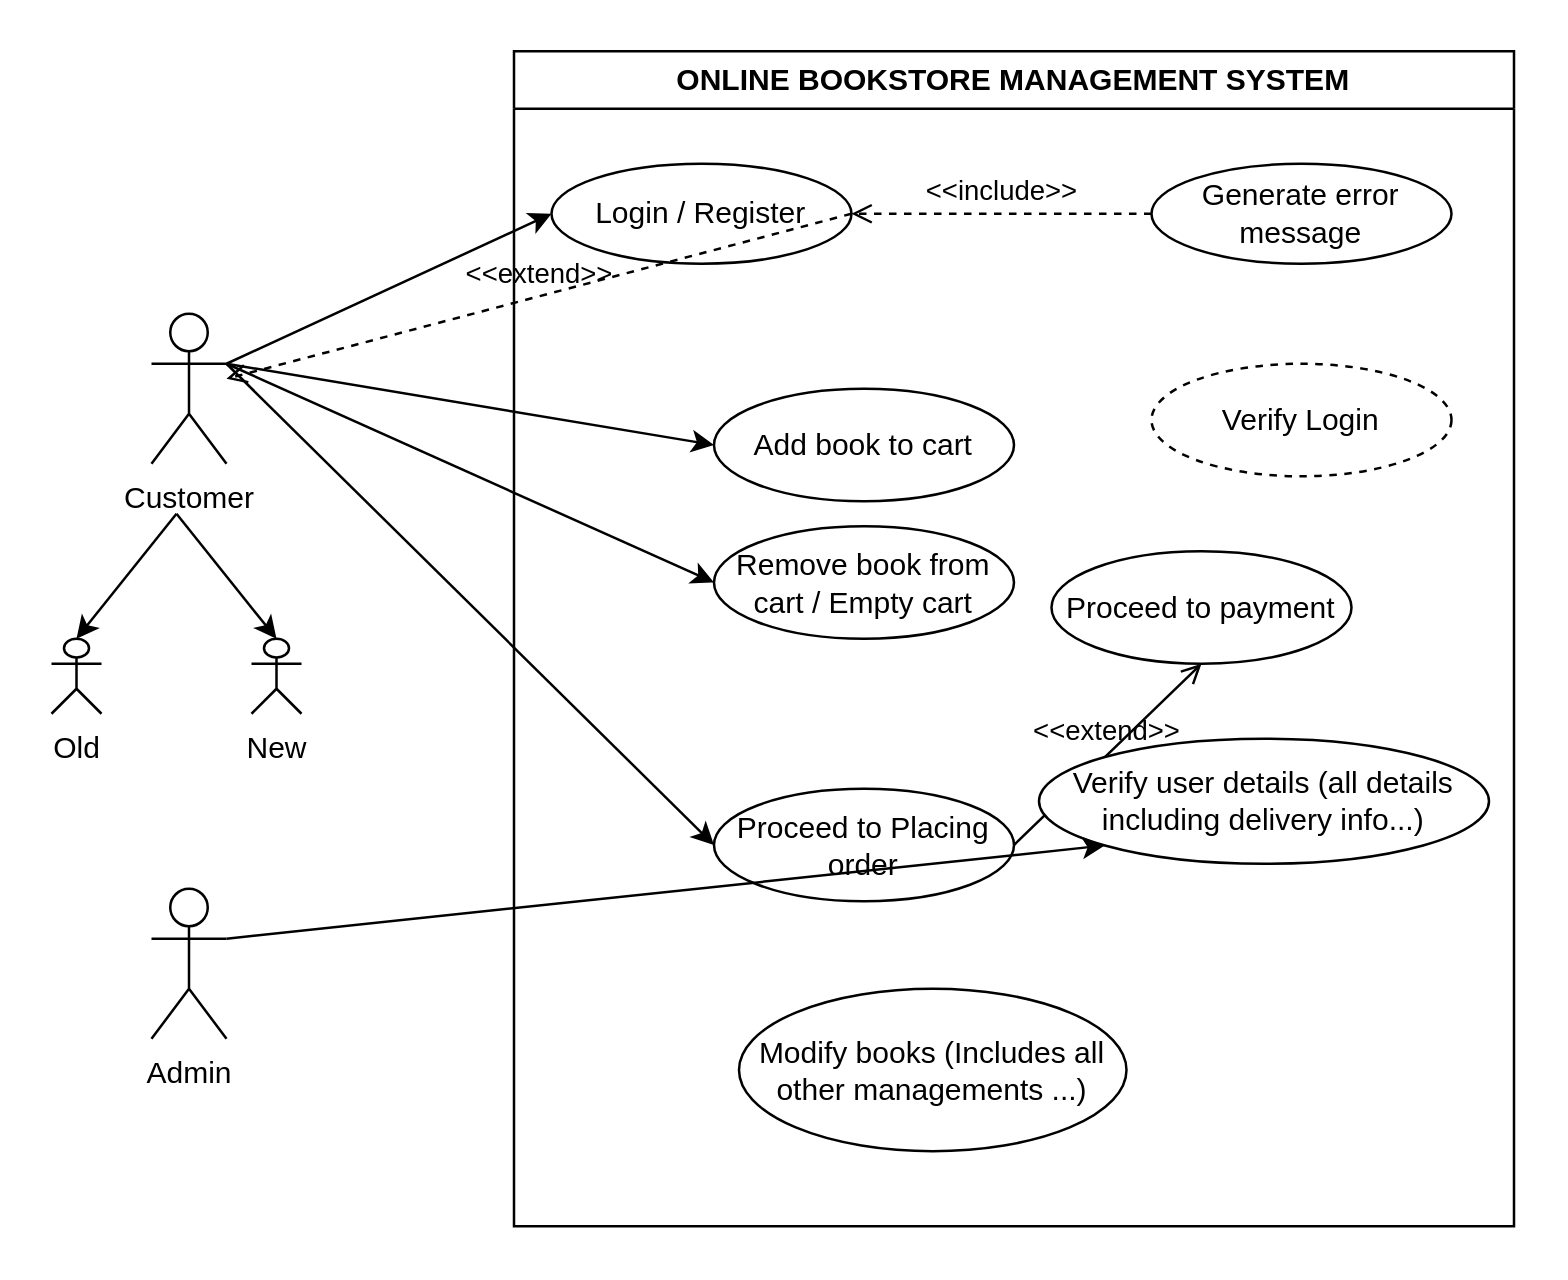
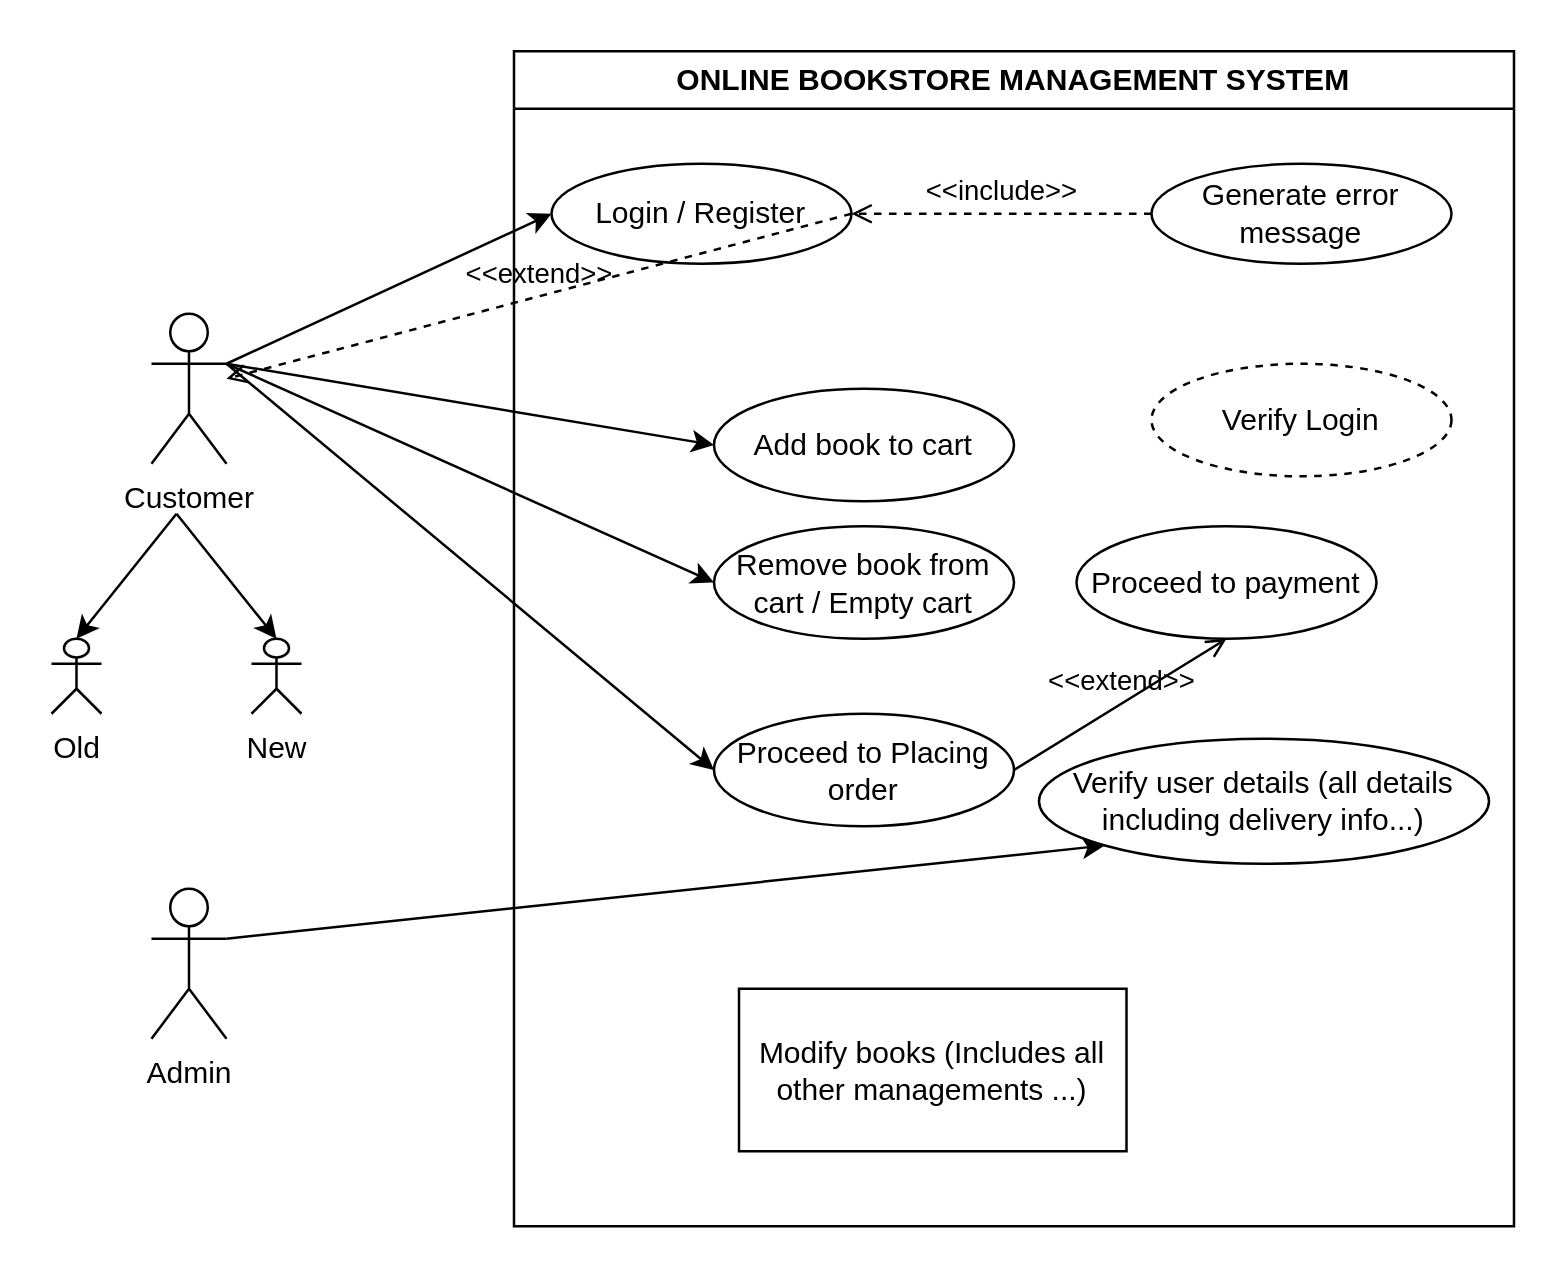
(1201, 608) -> (1226, 583)
(864, 845) -> (864, 770)
(933, 1070) -> (933, 1070)
